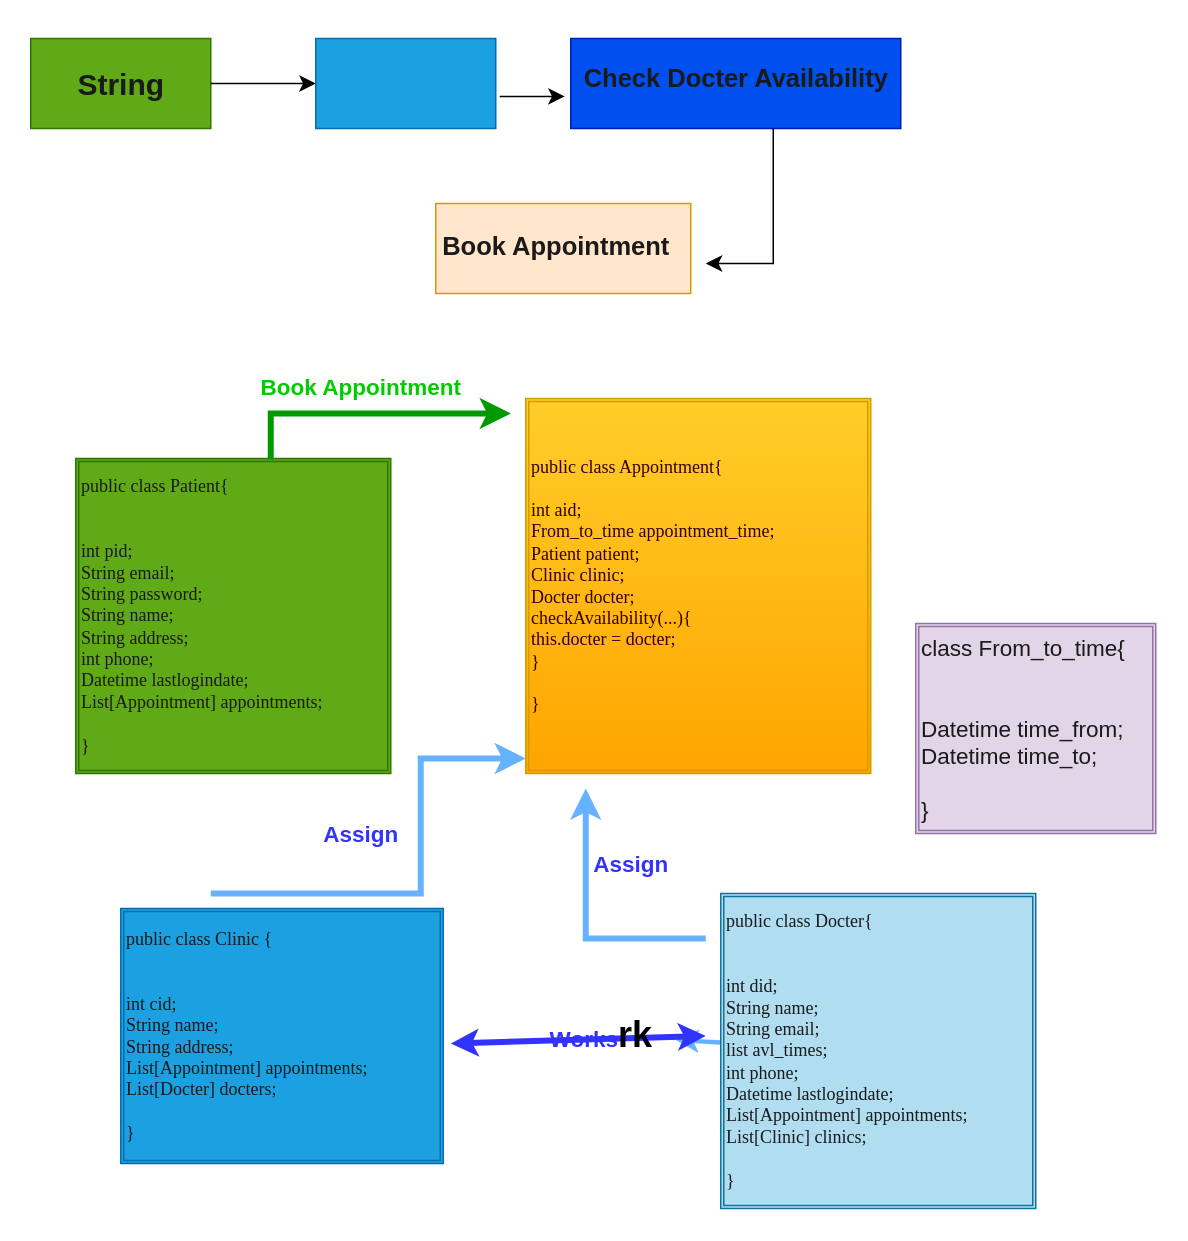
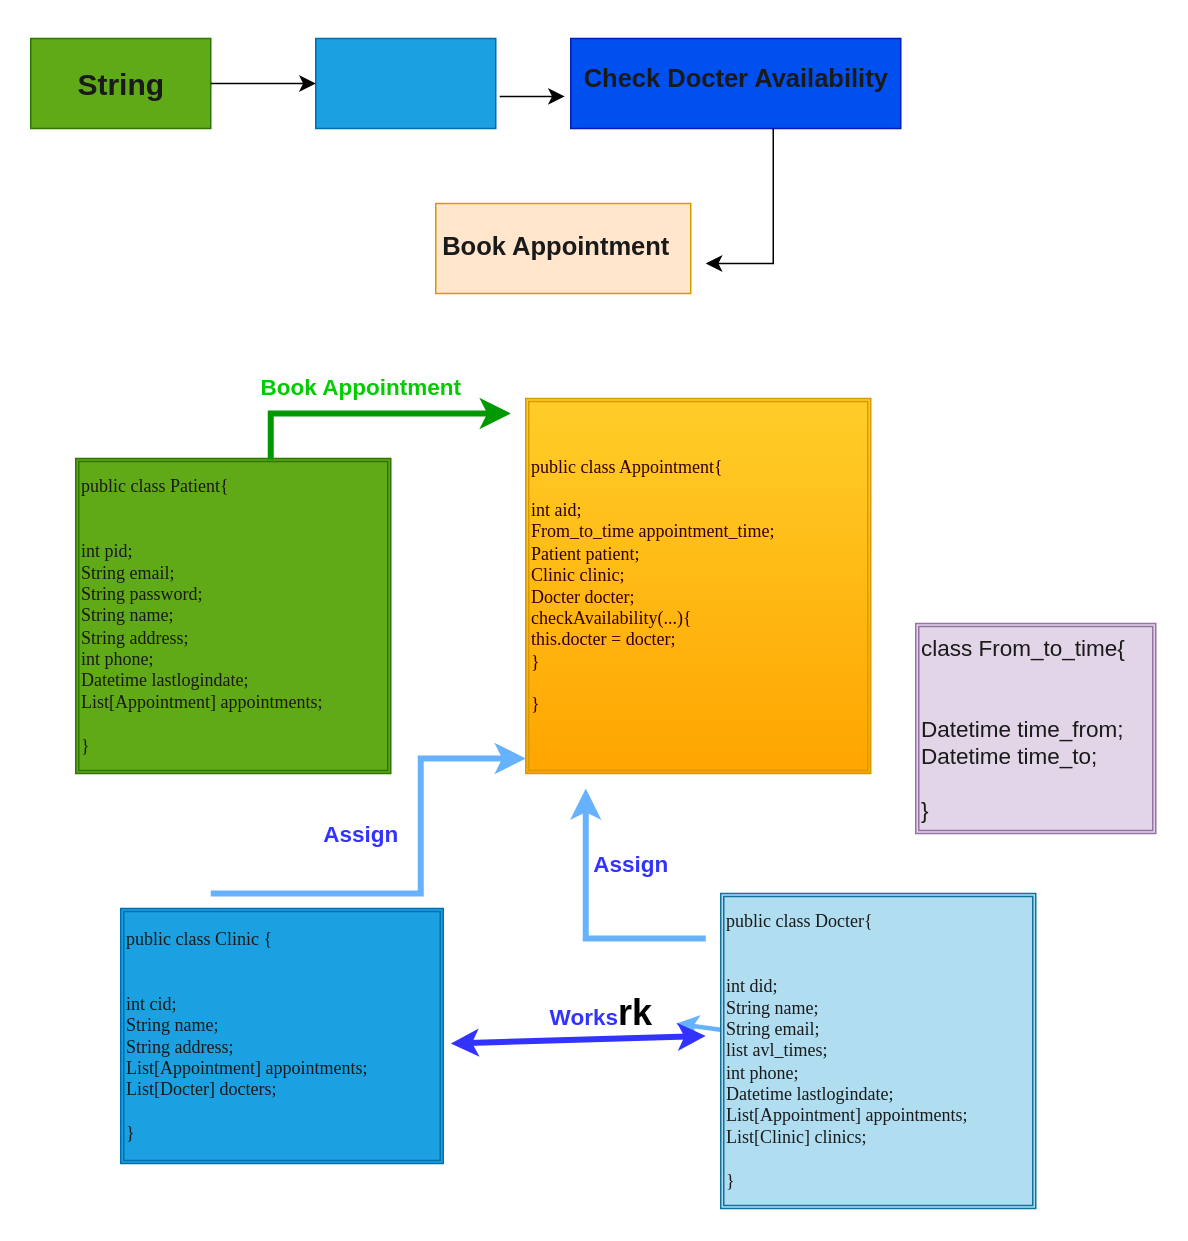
(601, 1036) -> (601, 1013)
